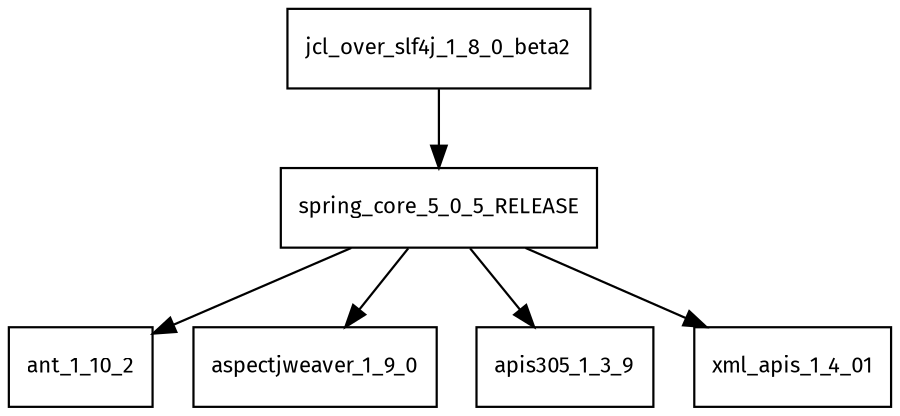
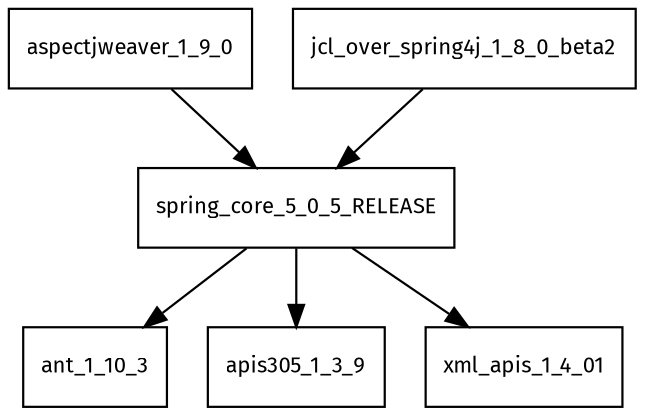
(439, 49) -> (464, 49)
(384, 279) -> (205, 121)
(81, 367) -> (95, 367)
